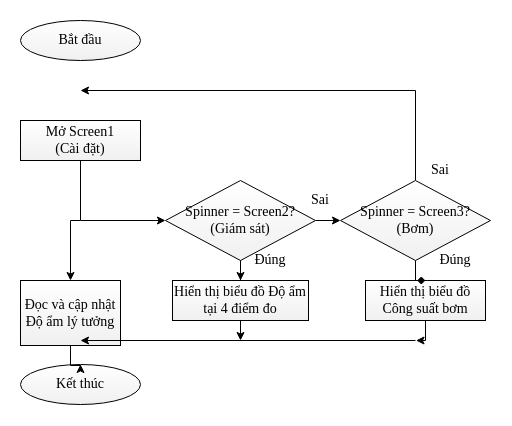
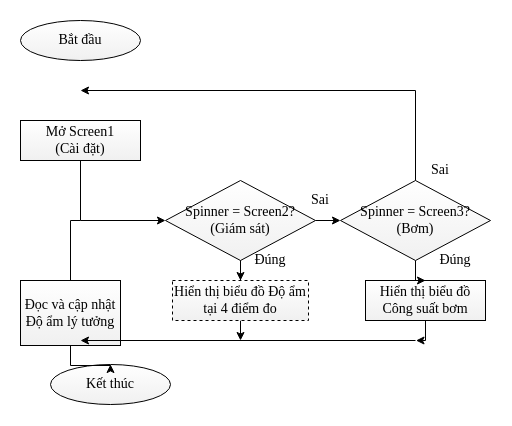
(71, 272) -> (71, 275)
(416, 279) -> (416, 280)
(241, 301) -> (241, 301)
(81, 385) -> (111, 385)
